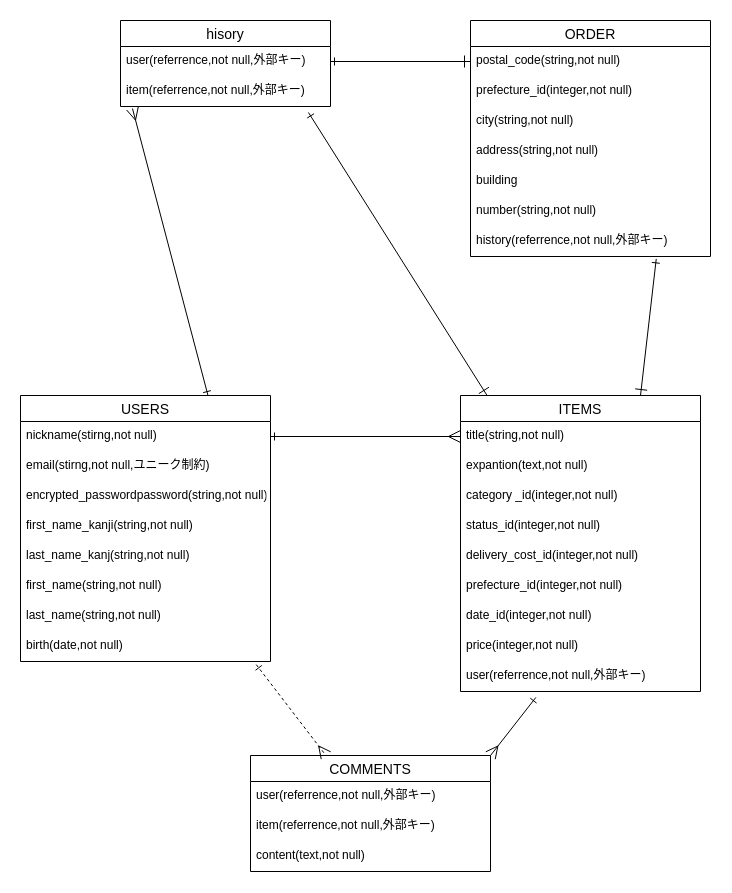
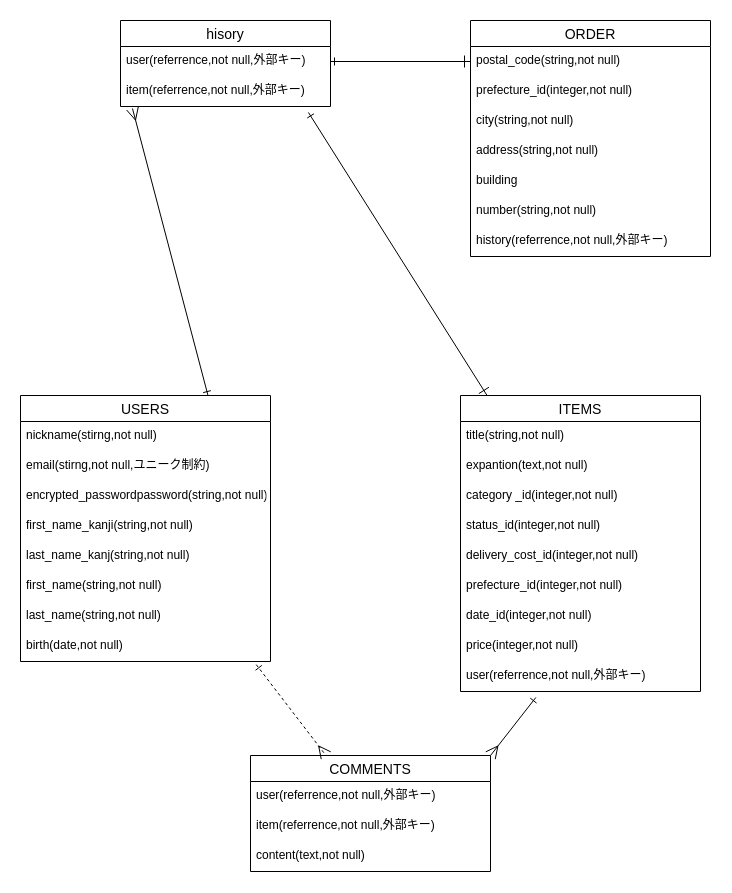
(648, 327) -> none
(365, 437) -> none
